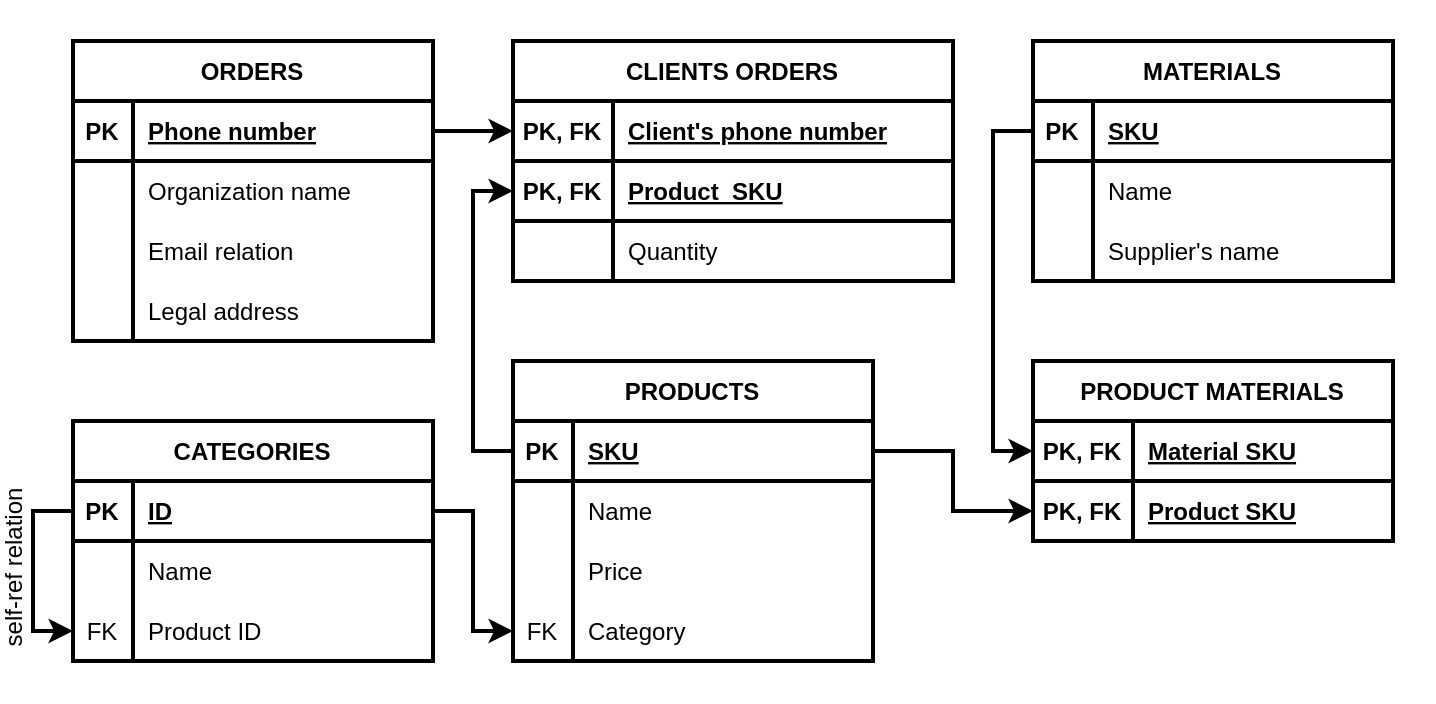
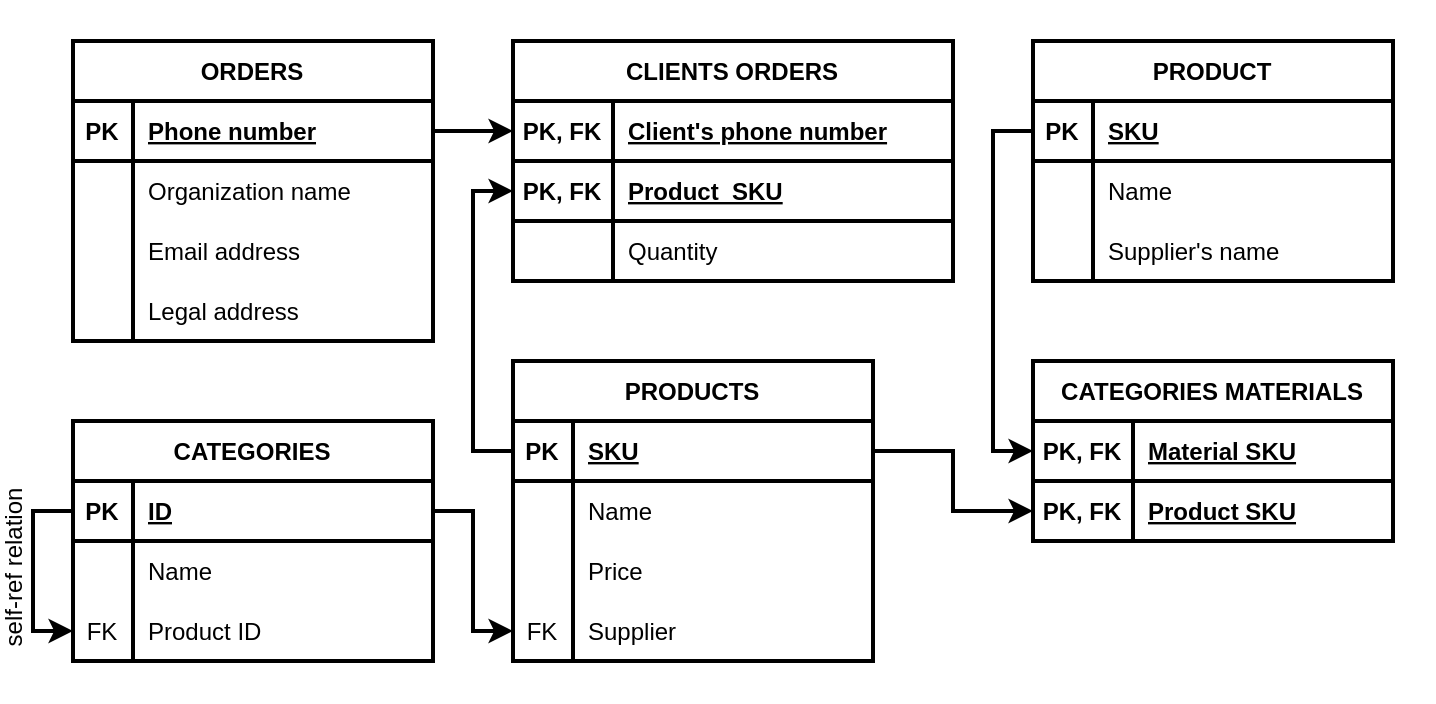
(1212, 72) -> (1212, 72)
(226, 252) -> (226, 252)
(1212, 392) -> (1212, 392)
(642, 632) -> (636, 632)
